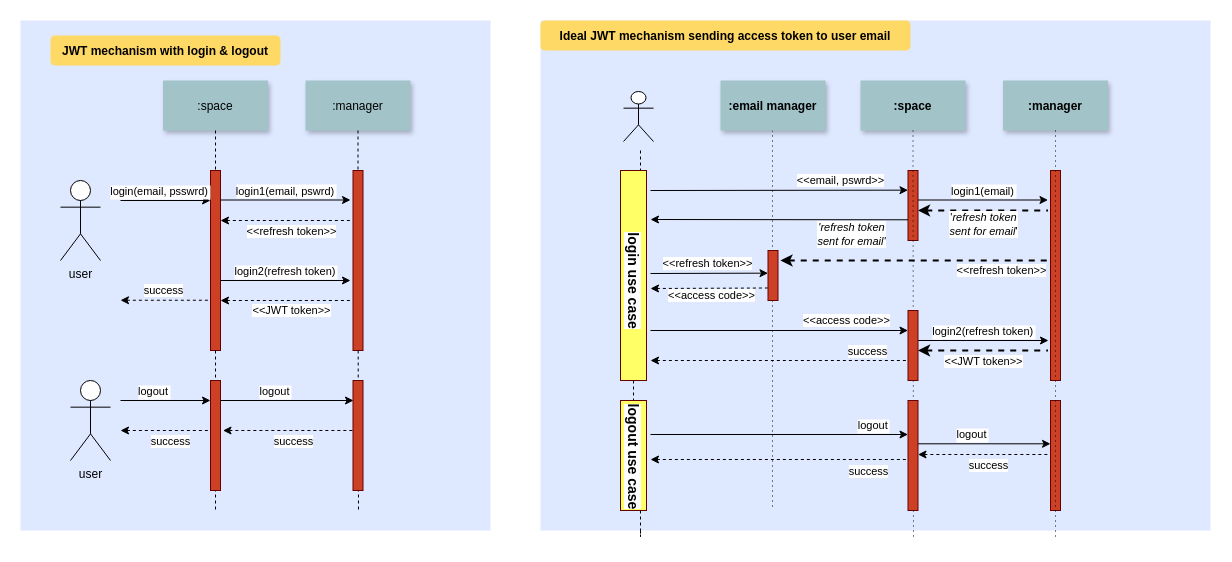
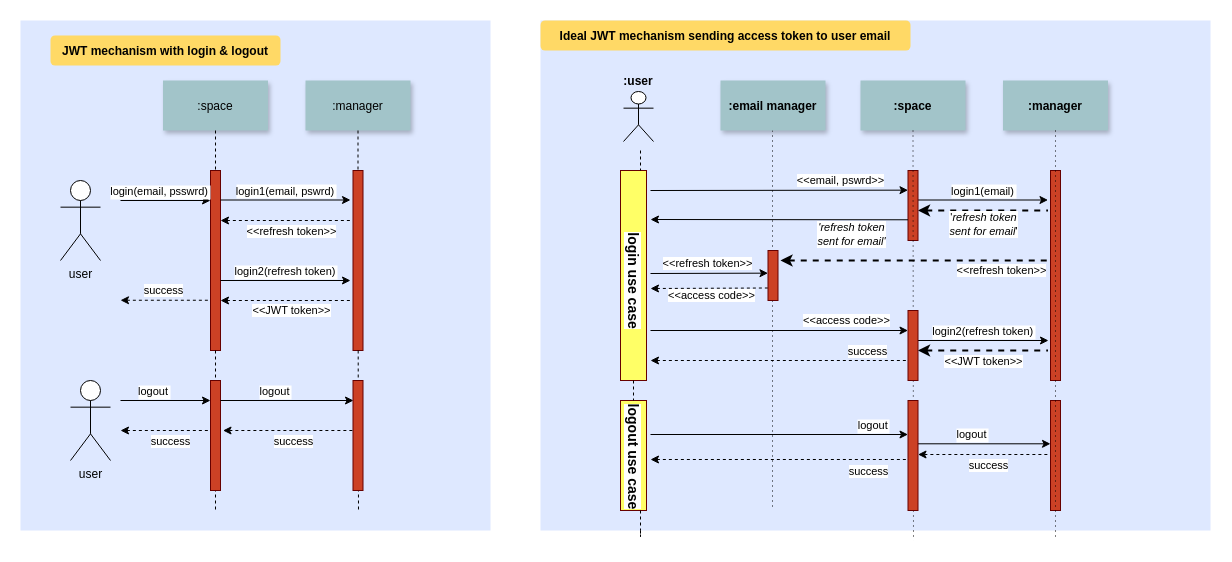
none -> (639, 82)
